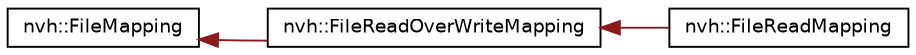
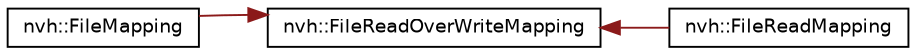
(243, 40) -> (224, 15)
